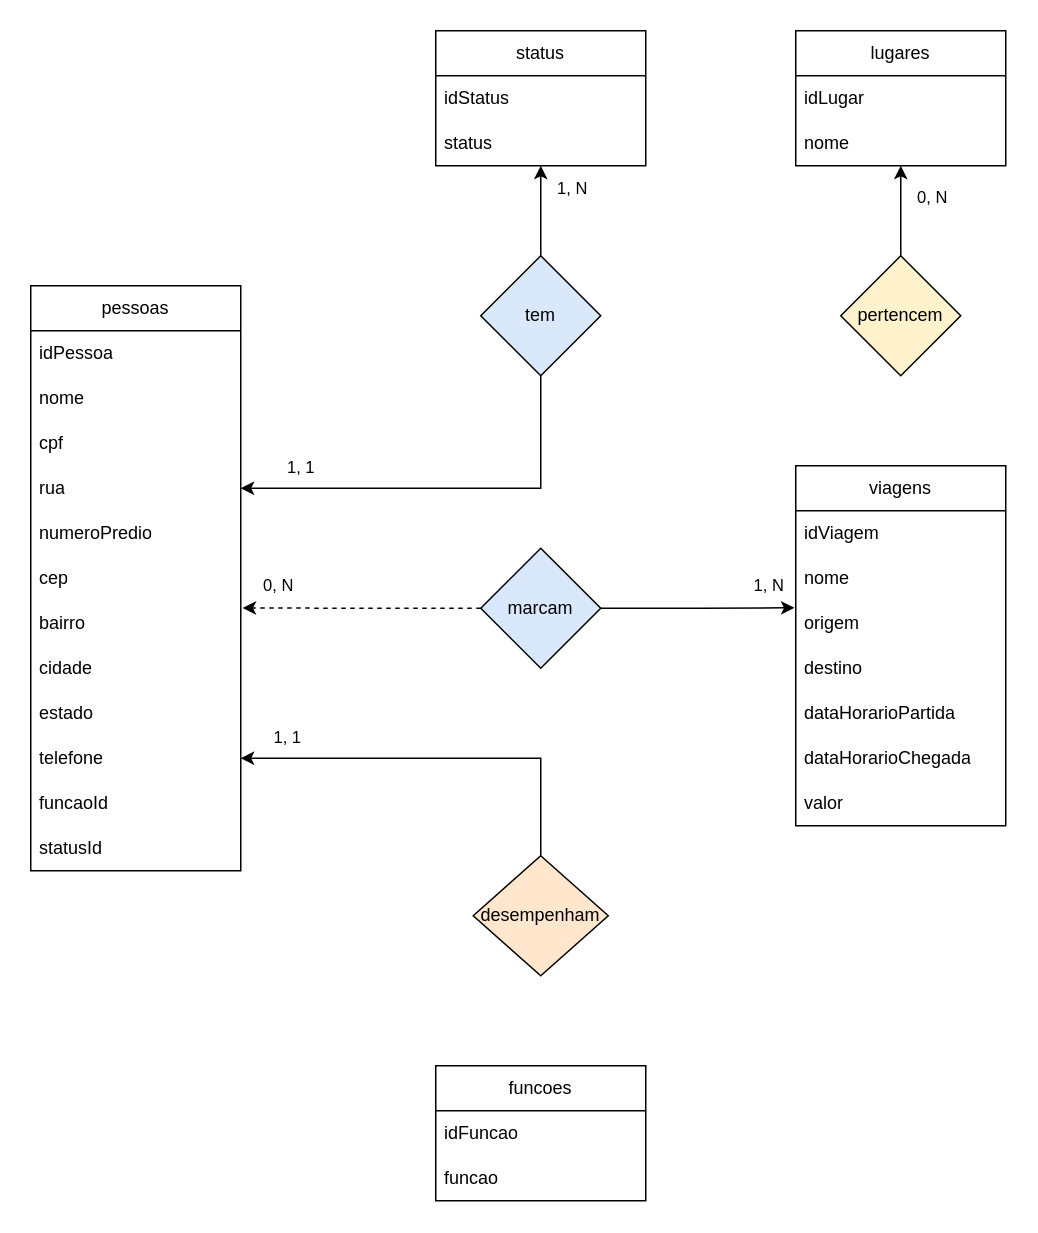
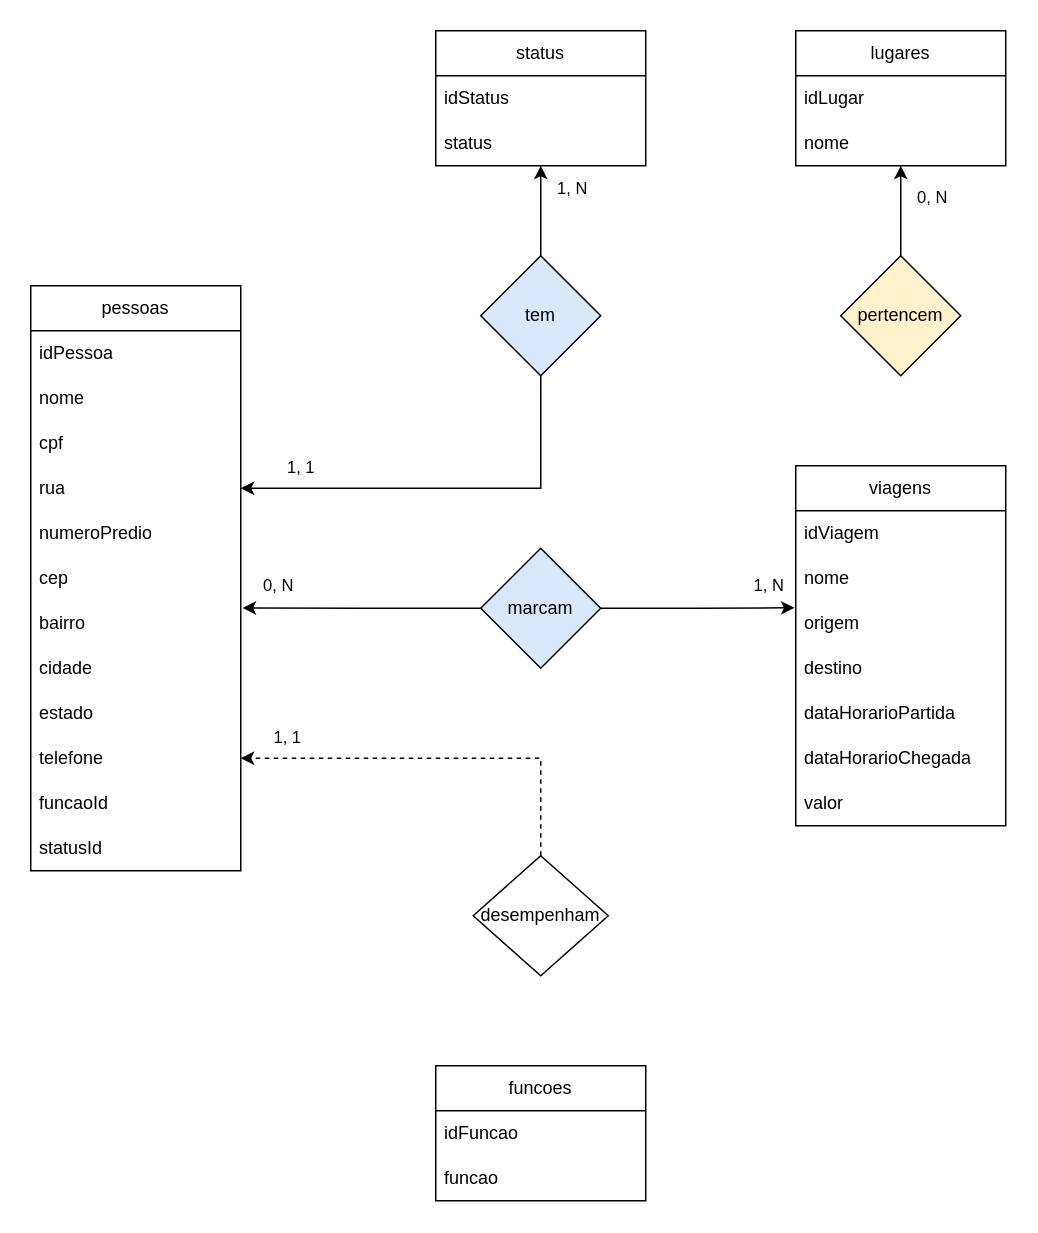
(366, 608) -> (366, 608)
(443, 758) -> (443, 758)
(541, 916) -> (541, 916)
